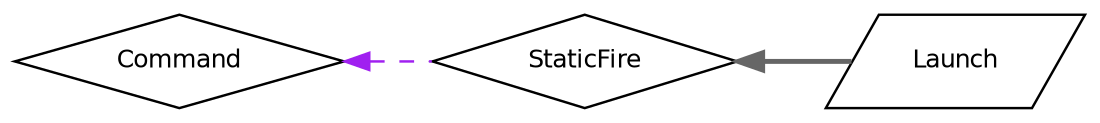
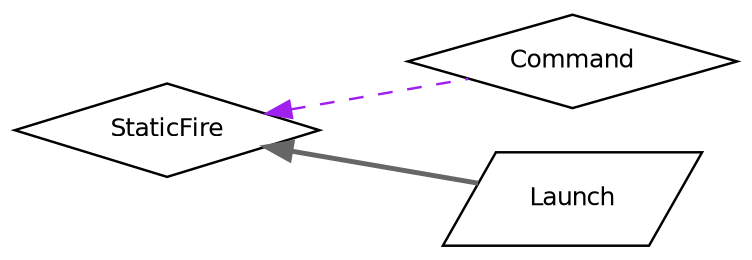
(401, 61) -> (380, 94)
